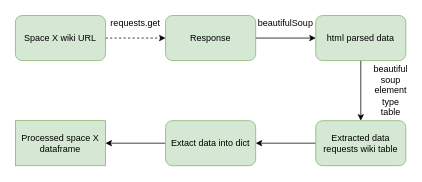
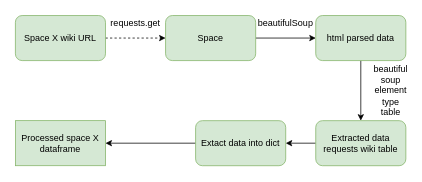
(210, 38) -> (210, 38)
(210, 143) -> (240, 143)
